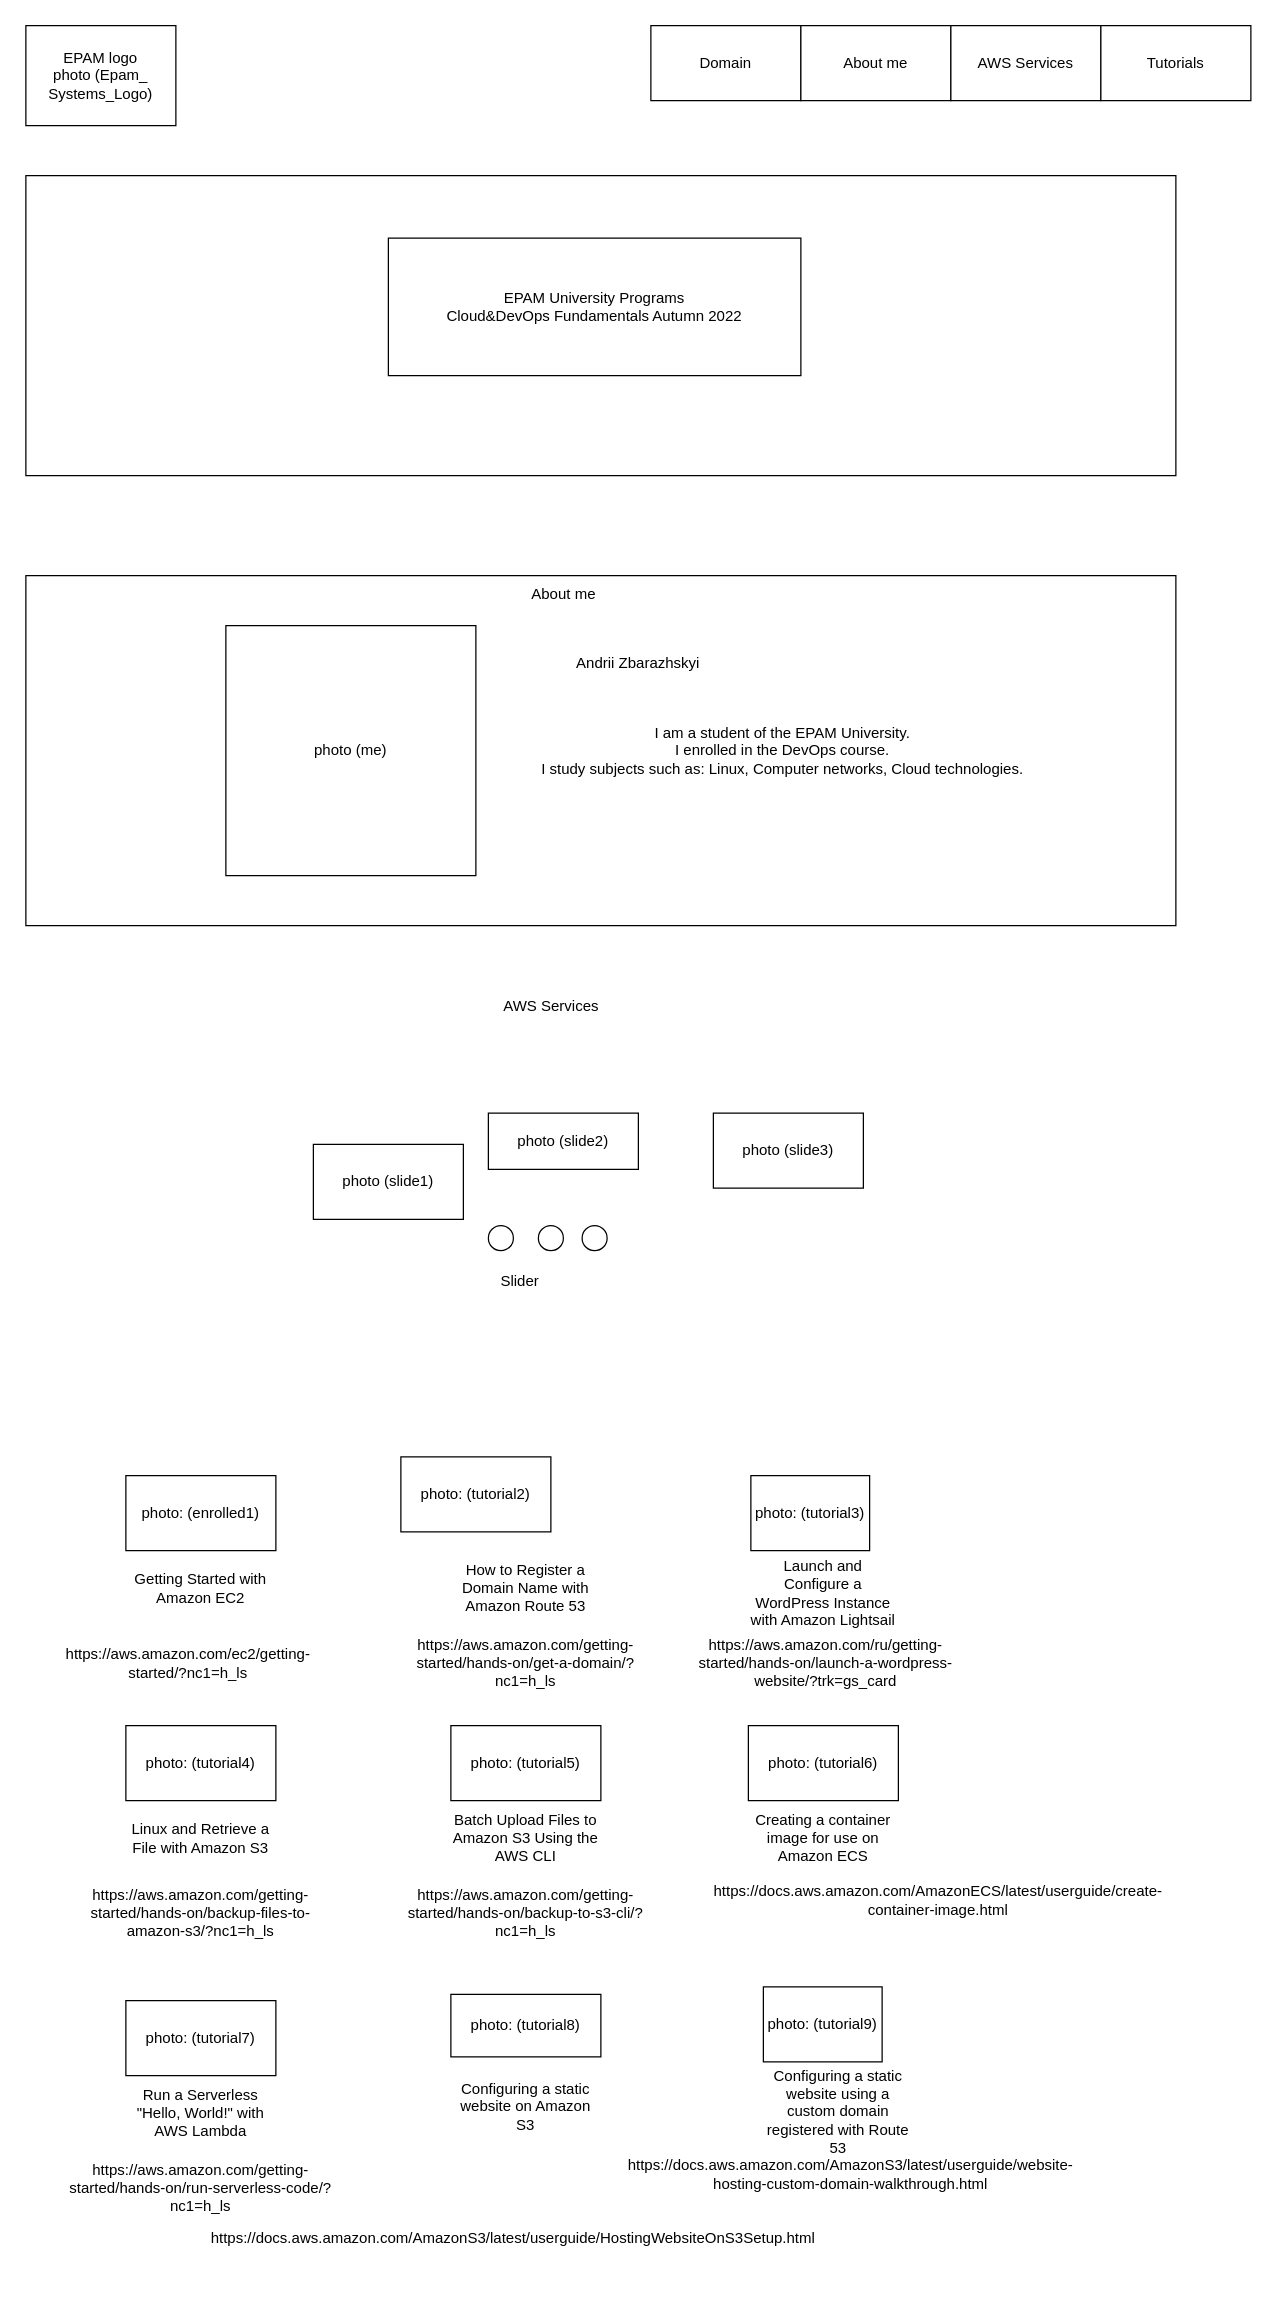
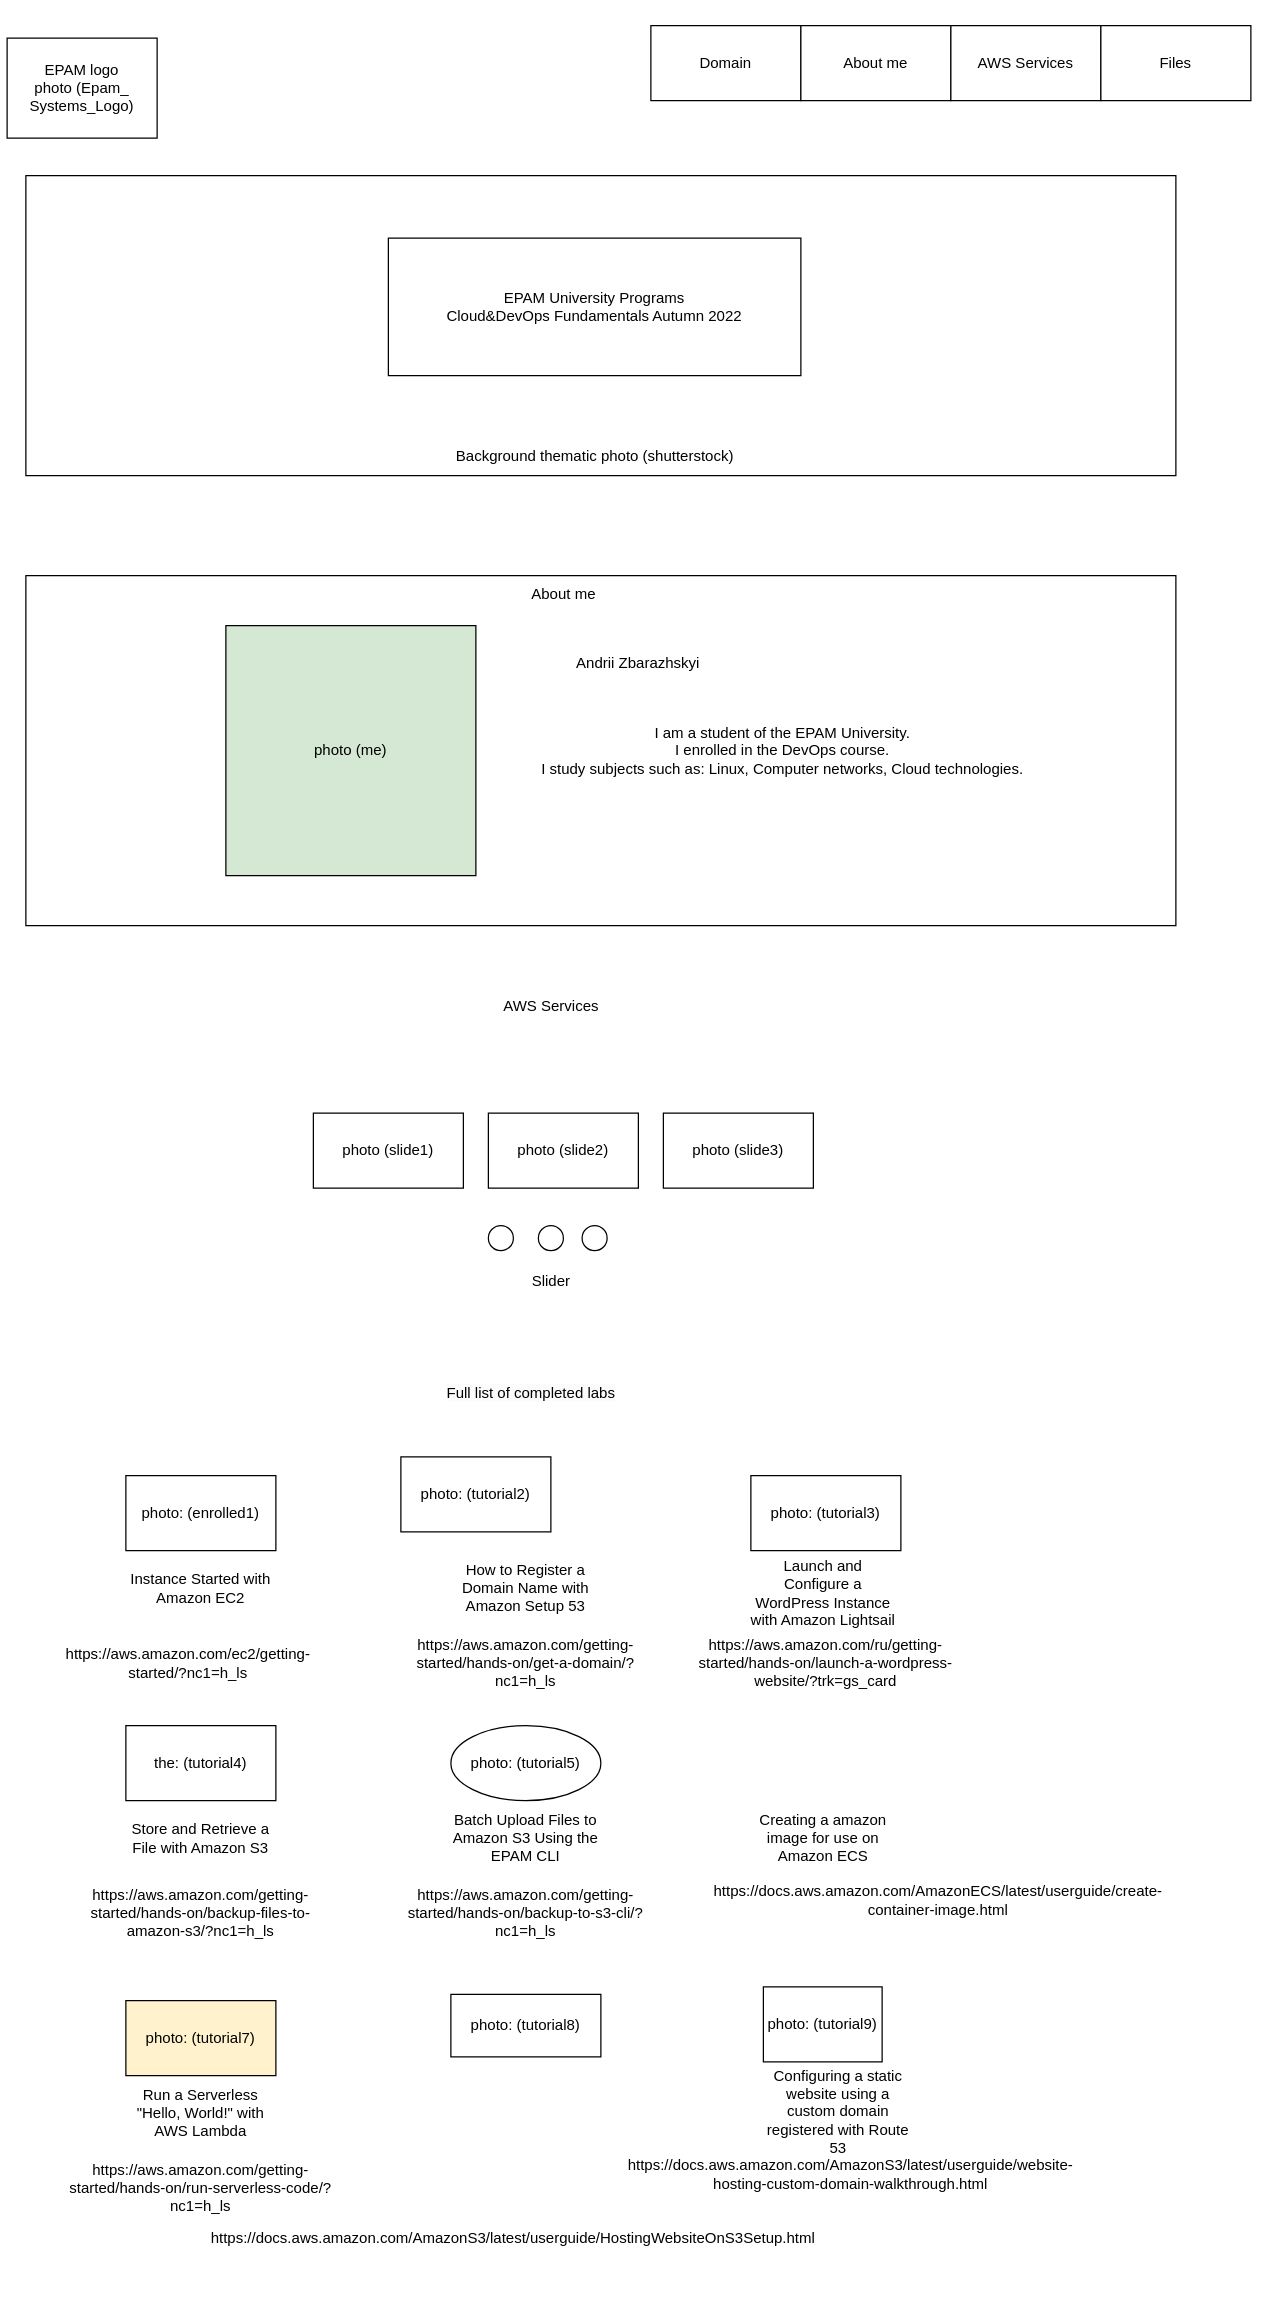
(1176, 63) -> (1176, 63)
(101, 76) -> (82, 88)
none -> (594, 457)
(351, 751) -> (351, 751)
(563, 1141) -> (563, 1151)
(788, 1151) -> (738, 1151)
(388, 1182) -> (388, 1151)
(519, 1282) -> (551, 1282)
none -> (551, 1401)
(810, 1513) -> (826, 1513)
(201, 1588) -> (201, 1588)
(526, 1588) -> (526, 1588)
(201, 1763) -> (201, 1763)
(526, 1763) -> (526, 1763)
(823, 1763) -> none
(201, 1838) -> (201, 1838)
(526, 1838) -> (526, 1838)
(823, 1838) -> (823, 1838)
(201, 2038) -> (201, 2038)
(526, 2107) -> none
